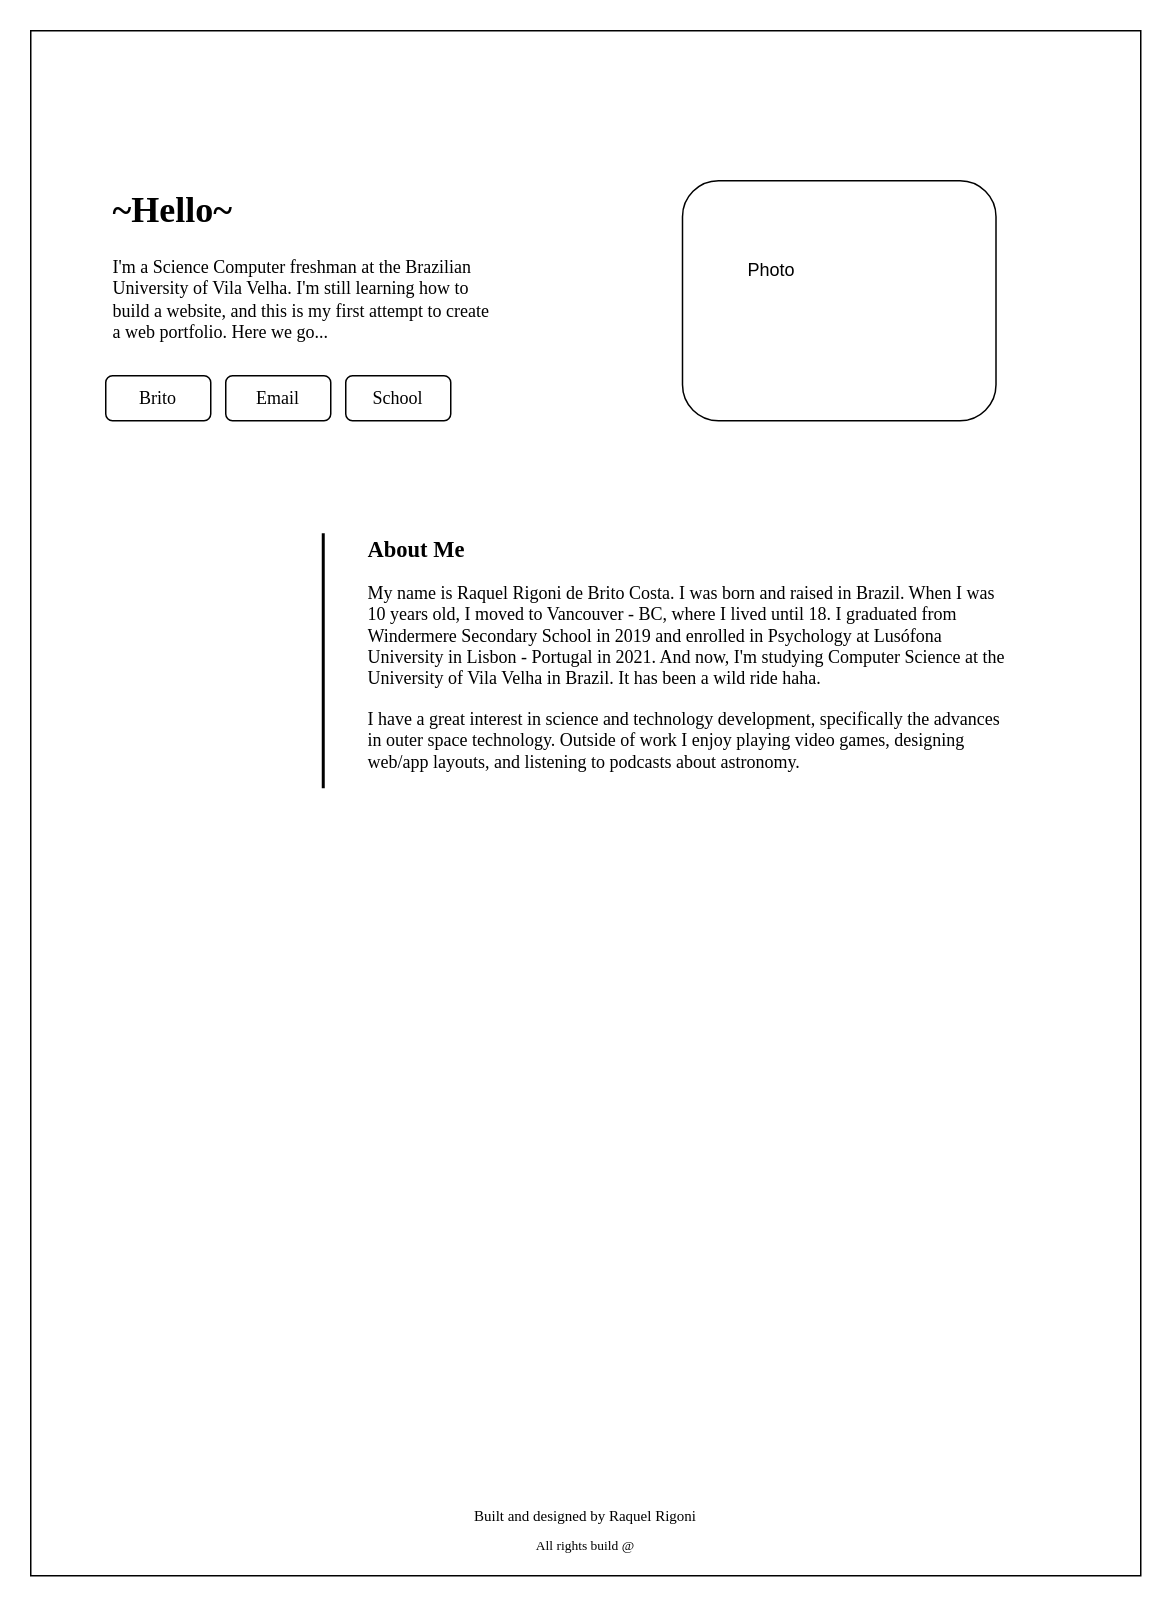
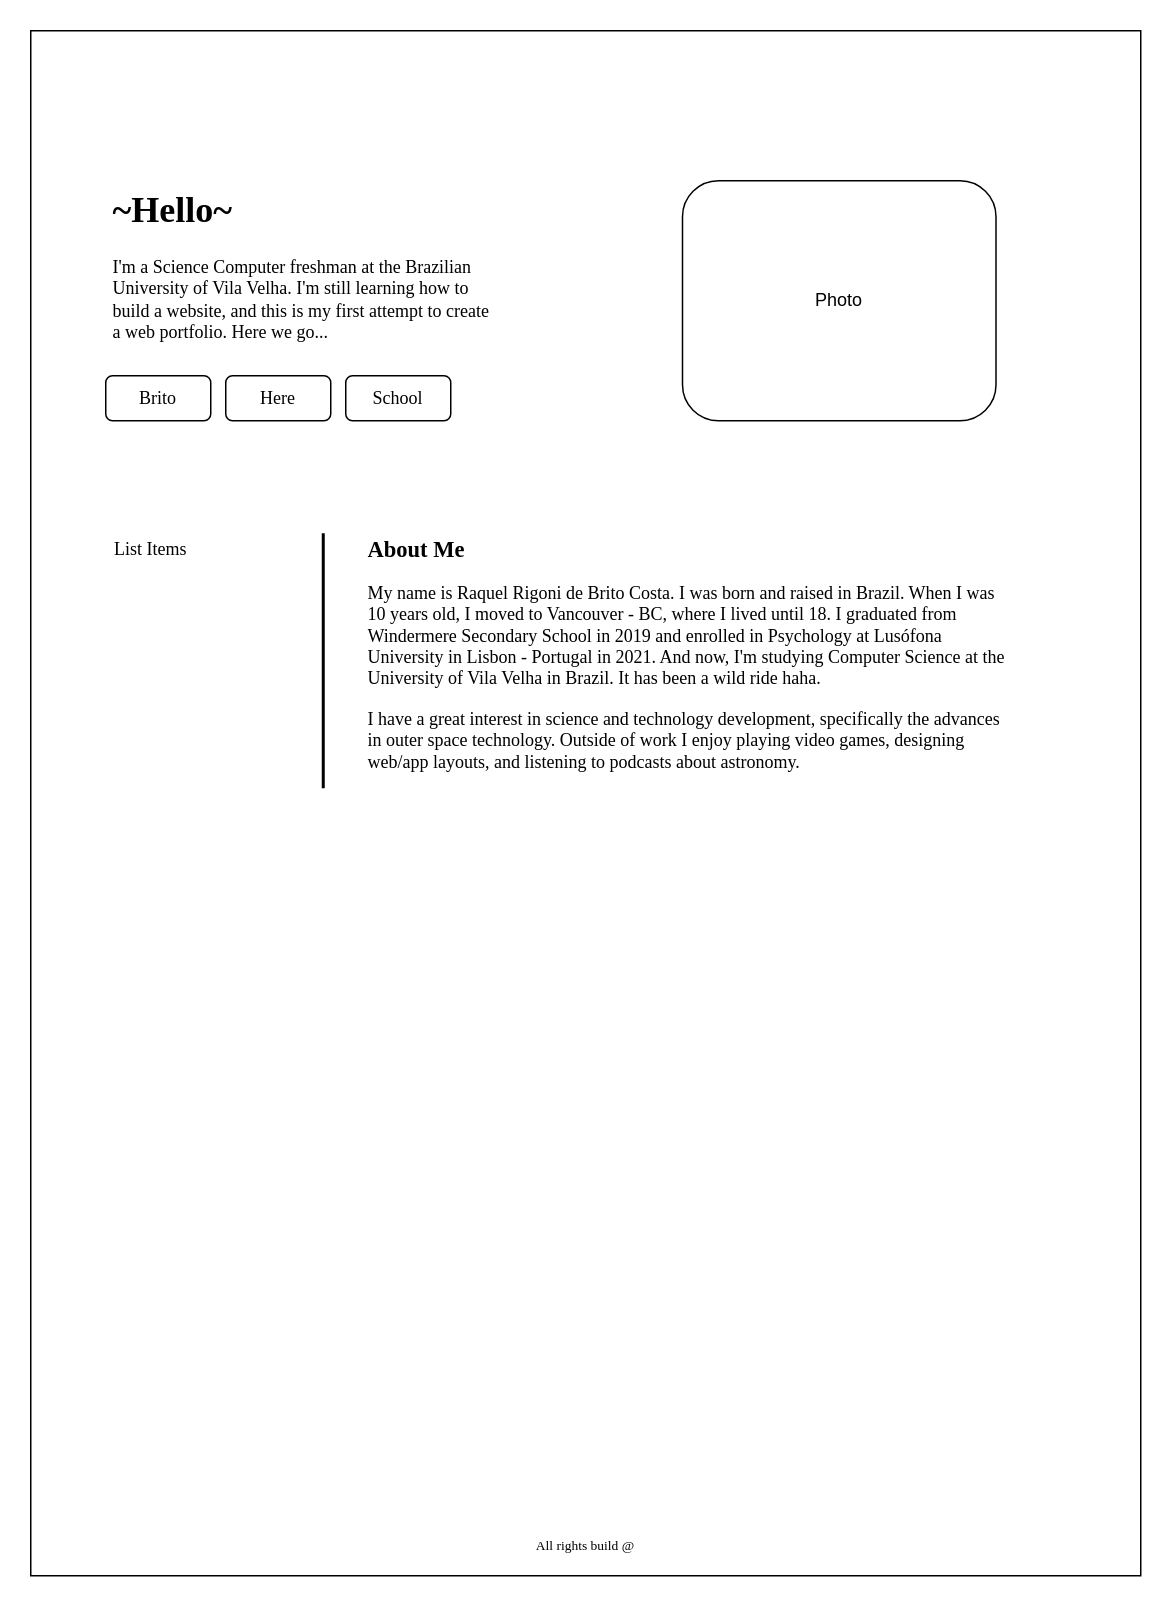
(772, 271) -> (839, 301)
(278, 398) -> (278, 398)
none -> (166, 548)
(586, 1516) -> none
